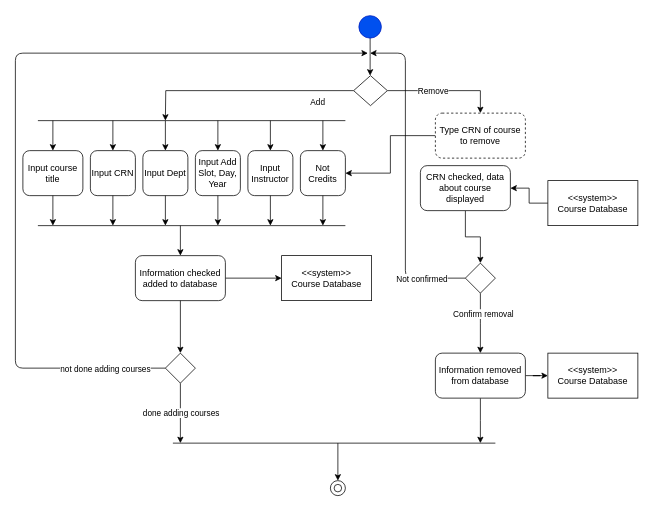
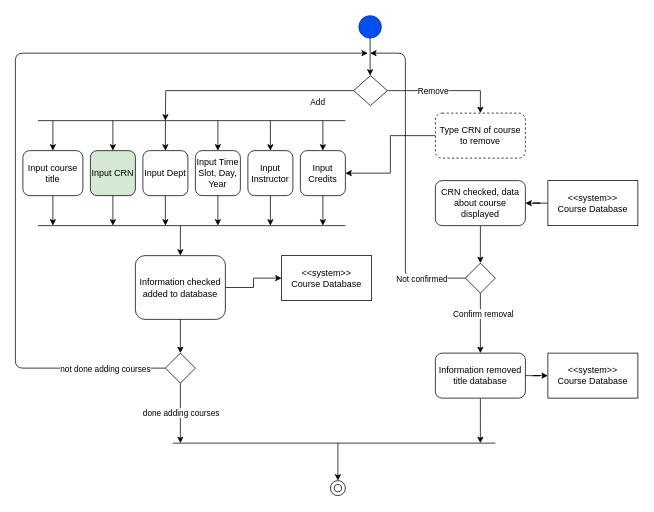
(113, 173) -> (113, 173)
(218, 173) -> (218, 173)
(323, 173) -> (323, 173)
(465, 188) -> (480, 203)
(180, 278) -> (180, 287)
(480, 375) -> (480, 375)
